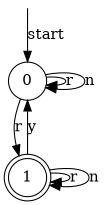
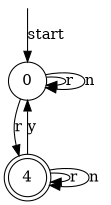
(28, 178) -> (28, 178)
